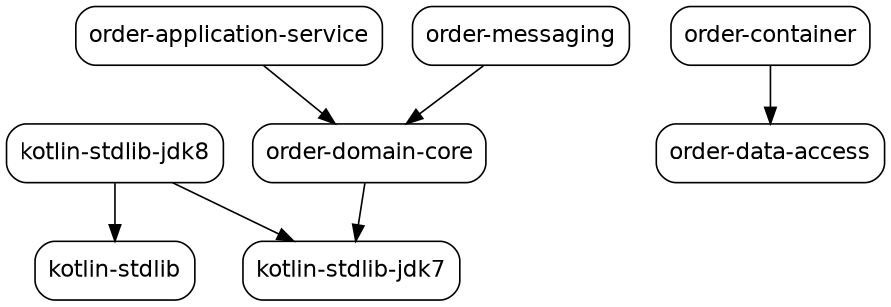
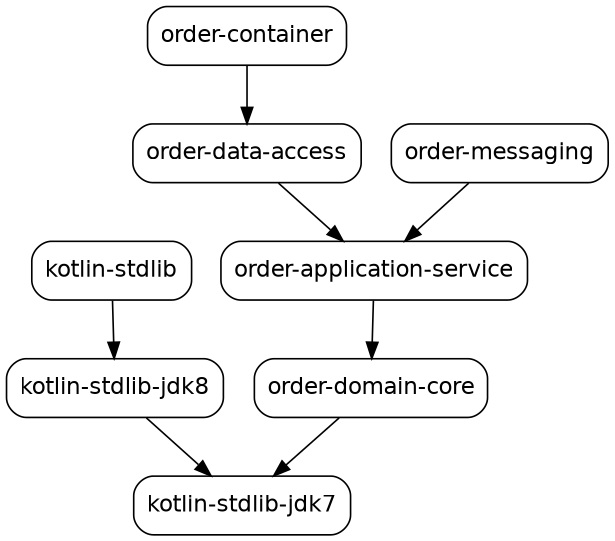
(452, 90) -> (443, 206)
(115, 204) -> (113, 321)
none -> (305, 206)
